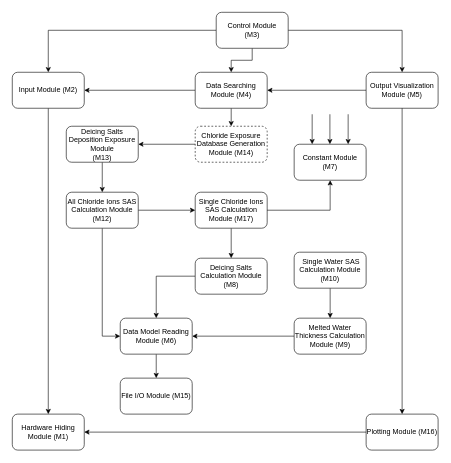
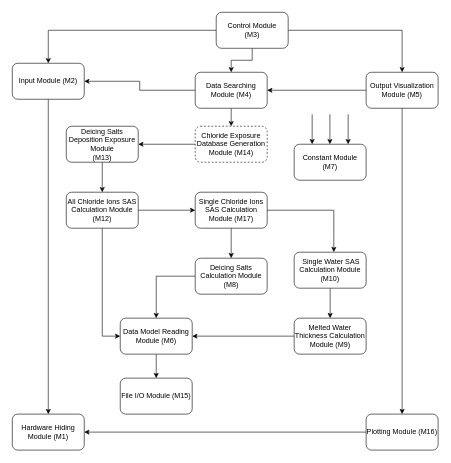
(48, 90) -> (48, 81)
(330, 185) -> (333, 210)
